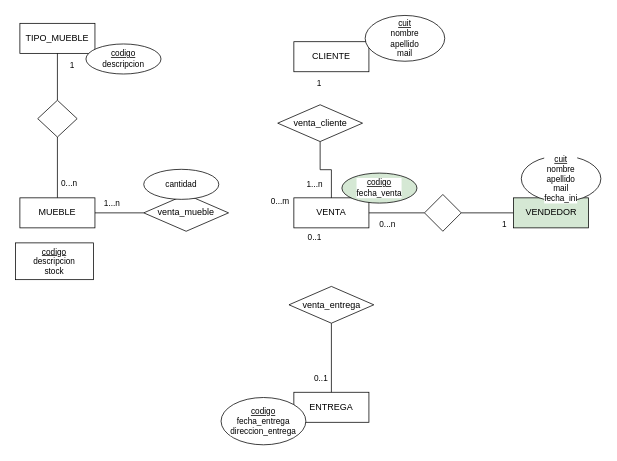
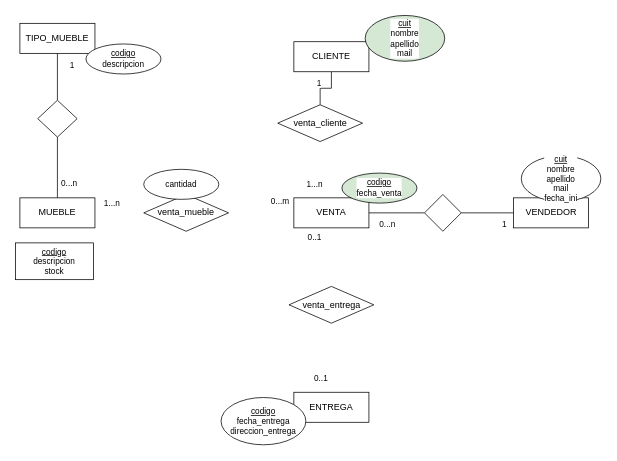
(405, 38) -> (405, 38)
none -> (326, 88)
(325, 170) -> none
(119, 213) -> none
(551, 213) -> (551, 213)
(331, 357) -> none
